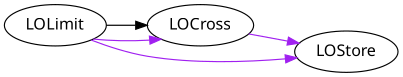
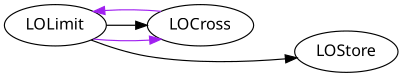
(268, 37) -> (133, 10)
(187, 61) -> (187, 61)
